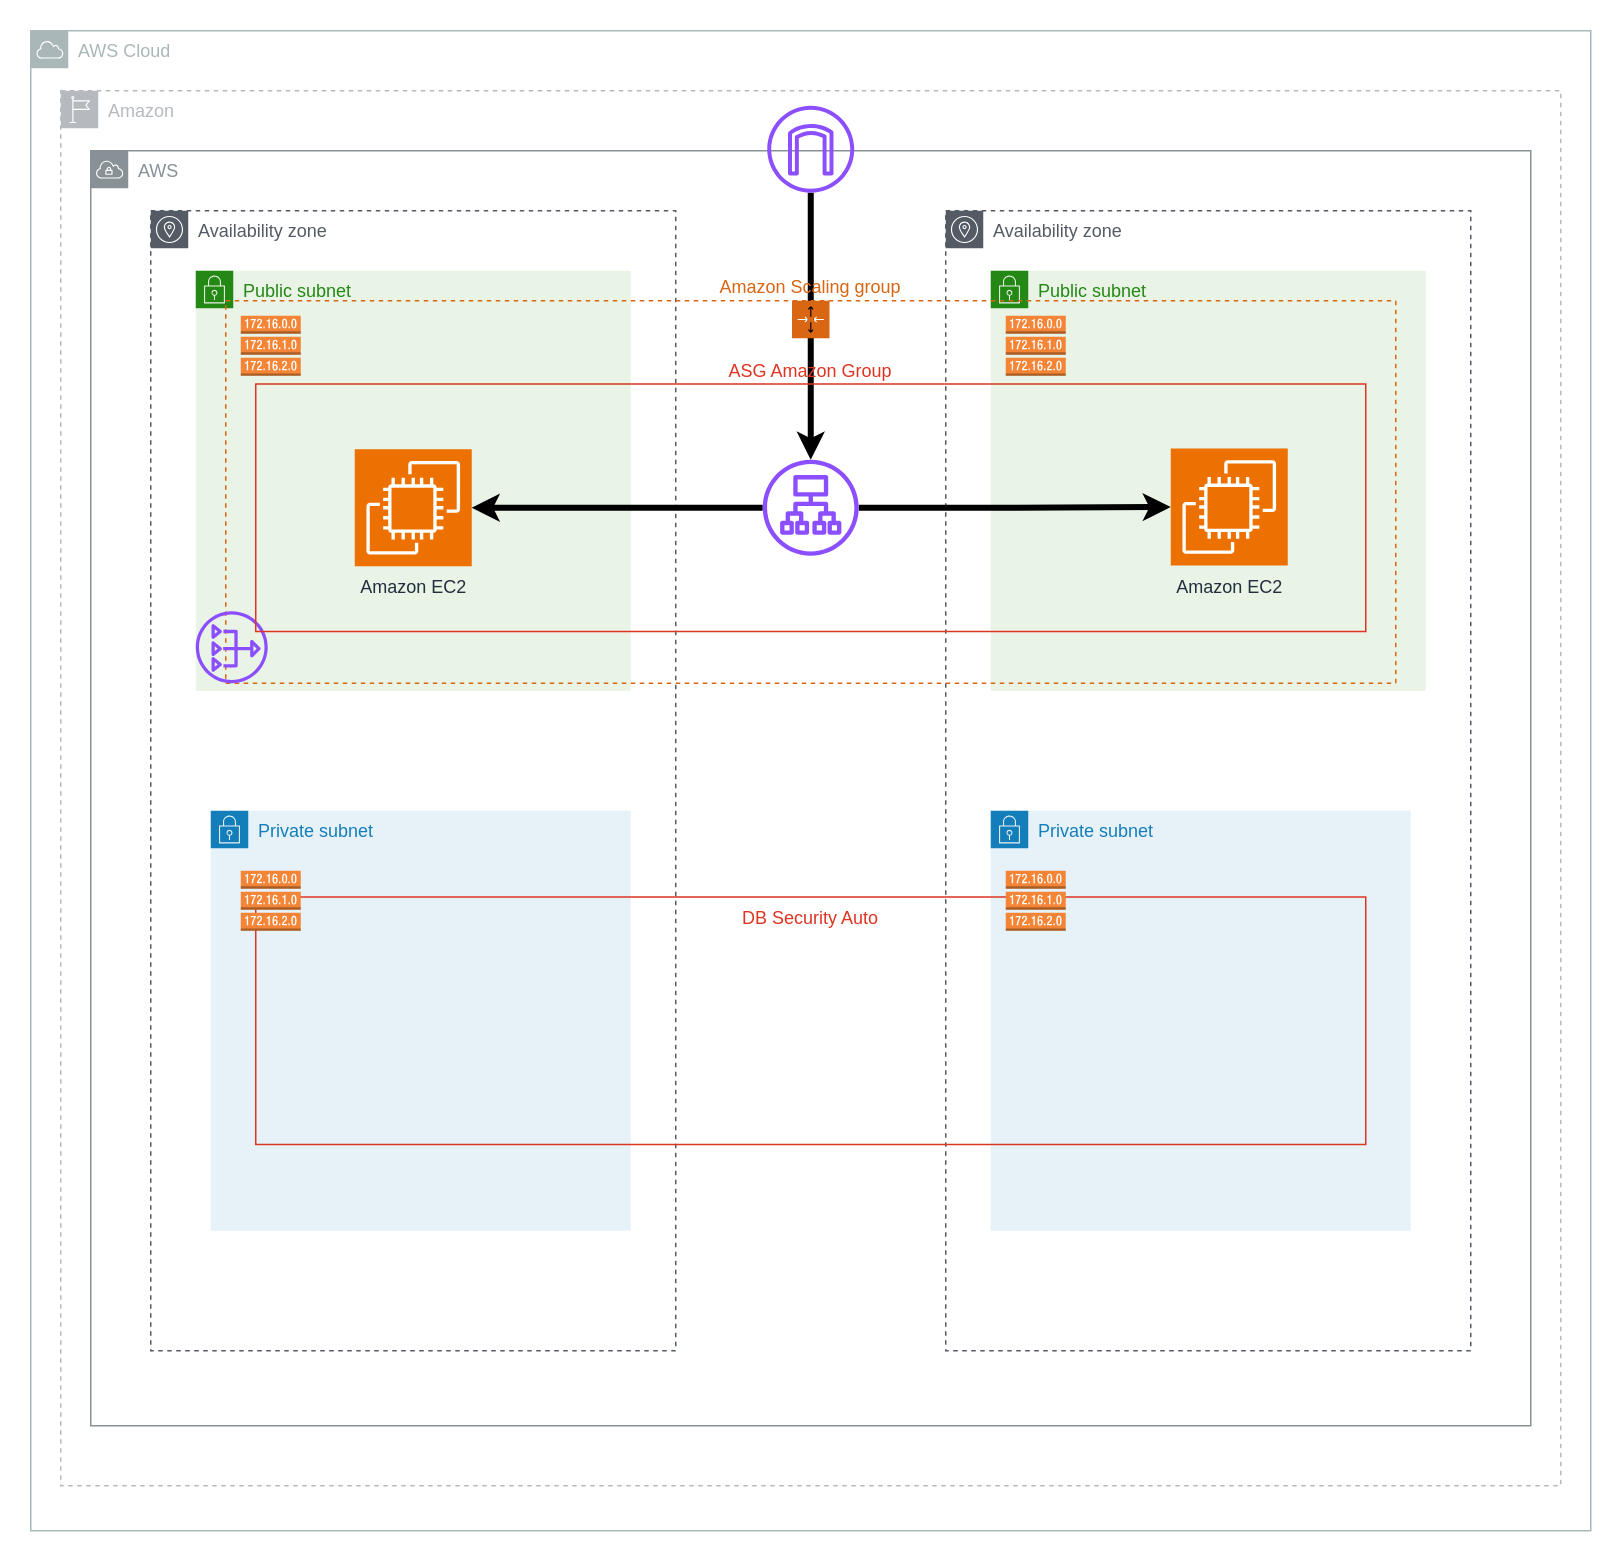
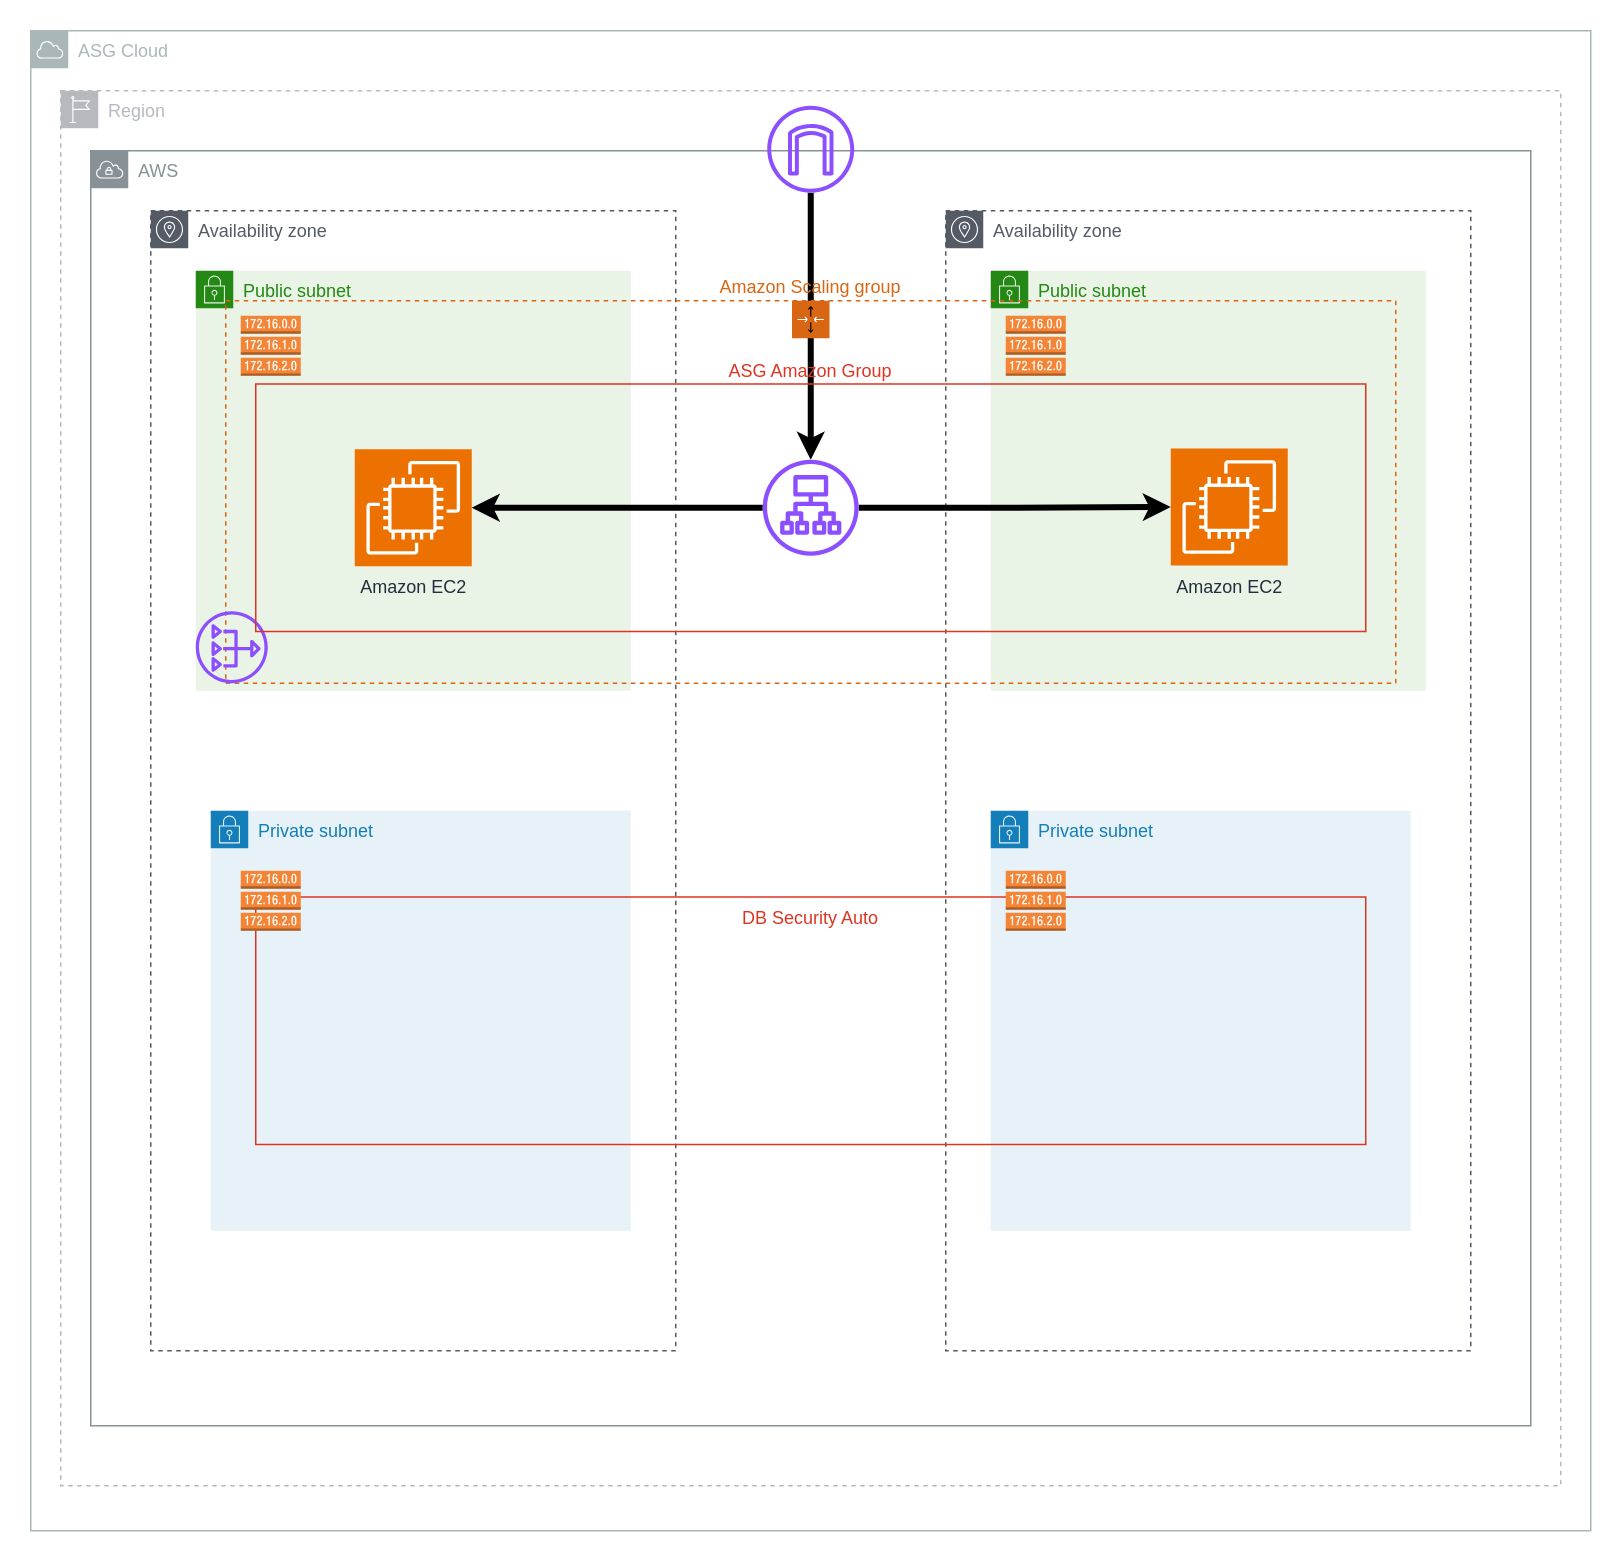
(119, 52) -> (119, 52)
(139, 112) -> (137, 112)
